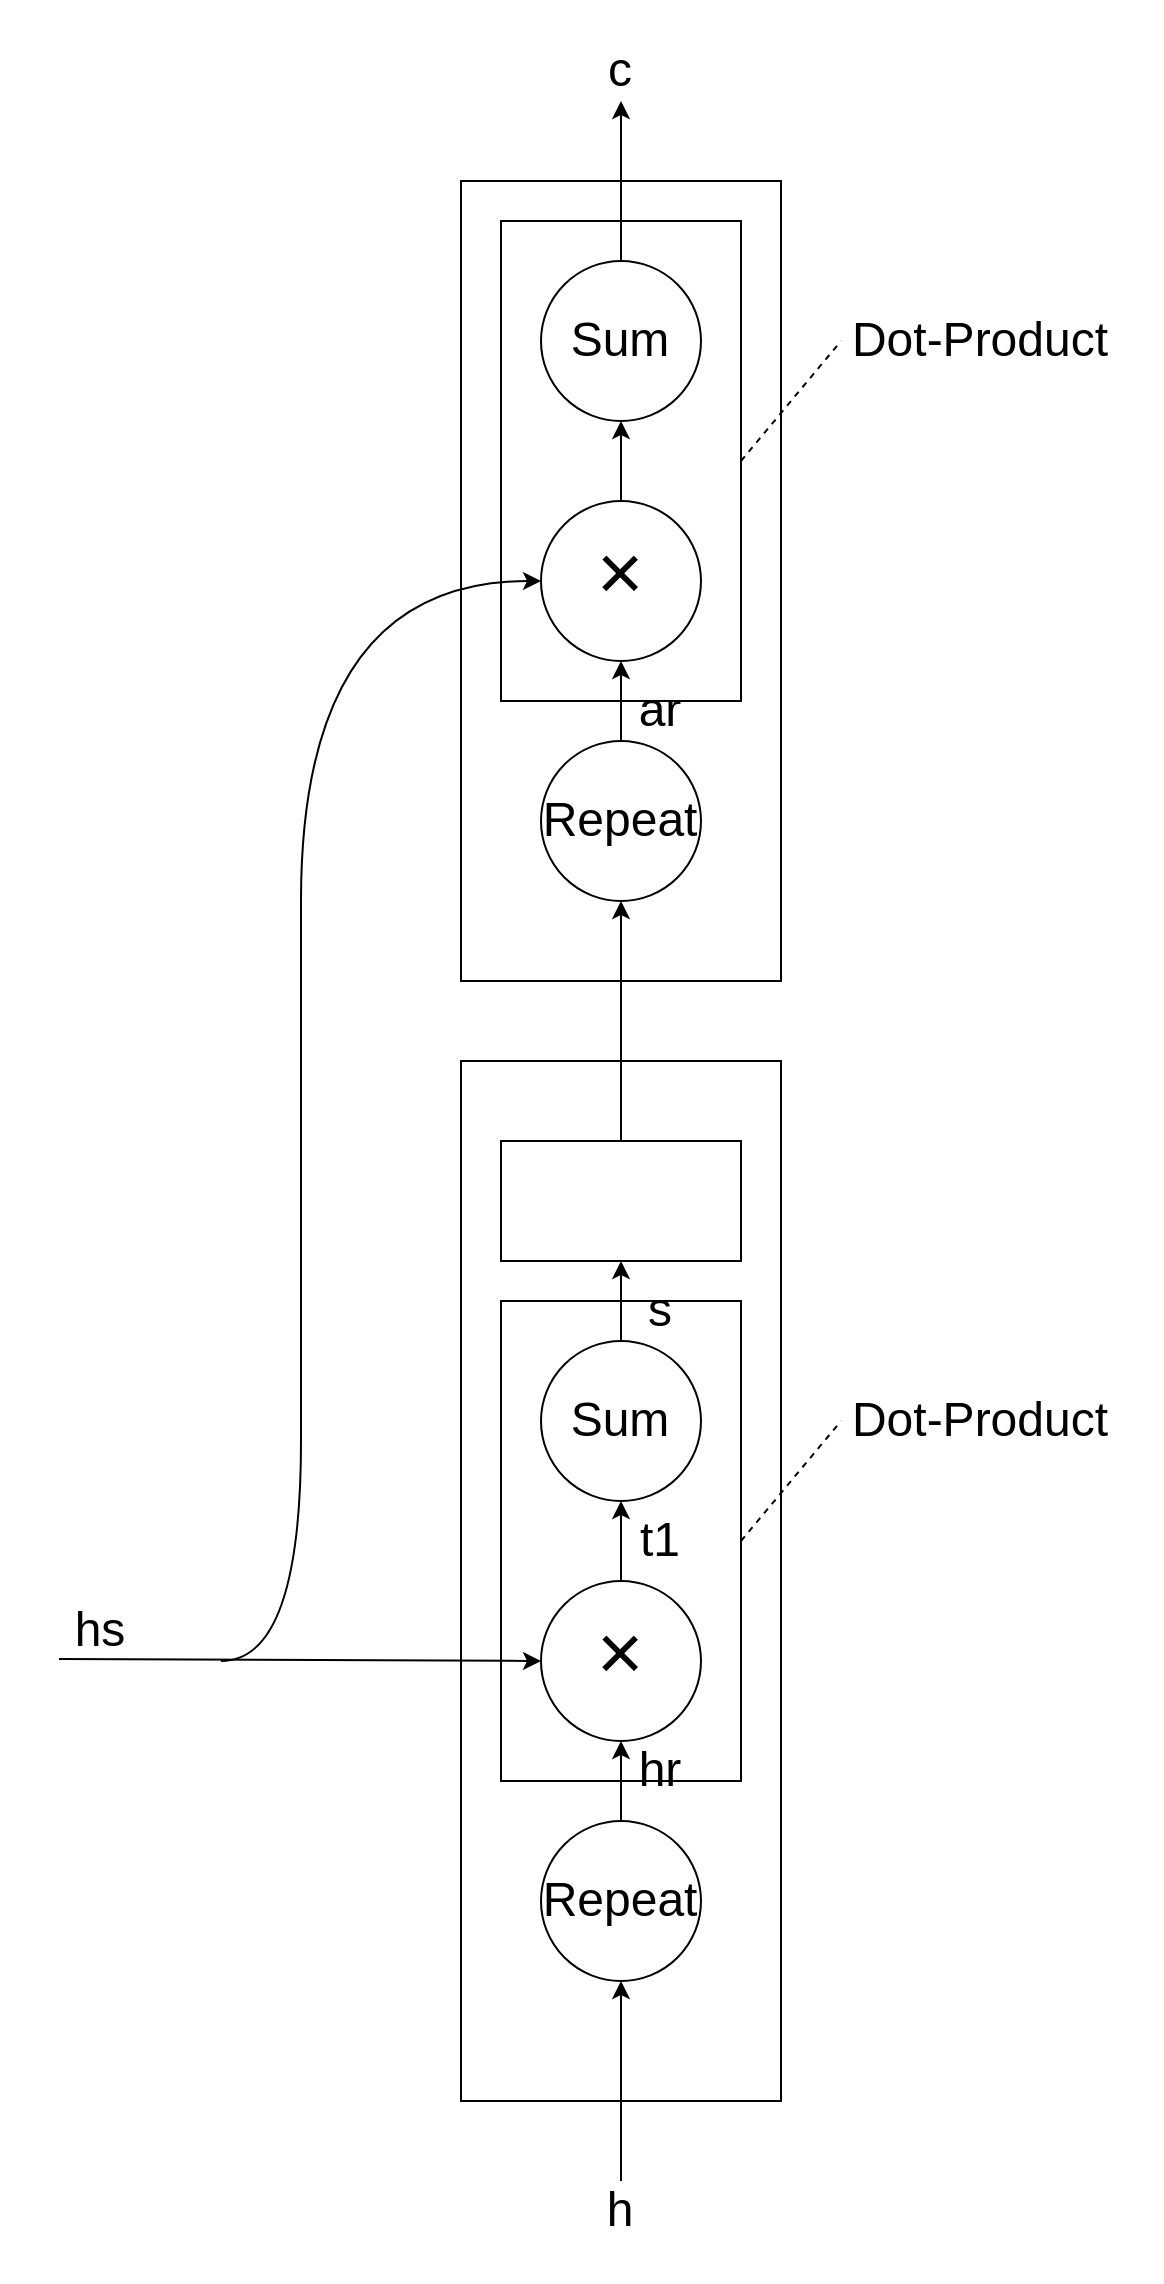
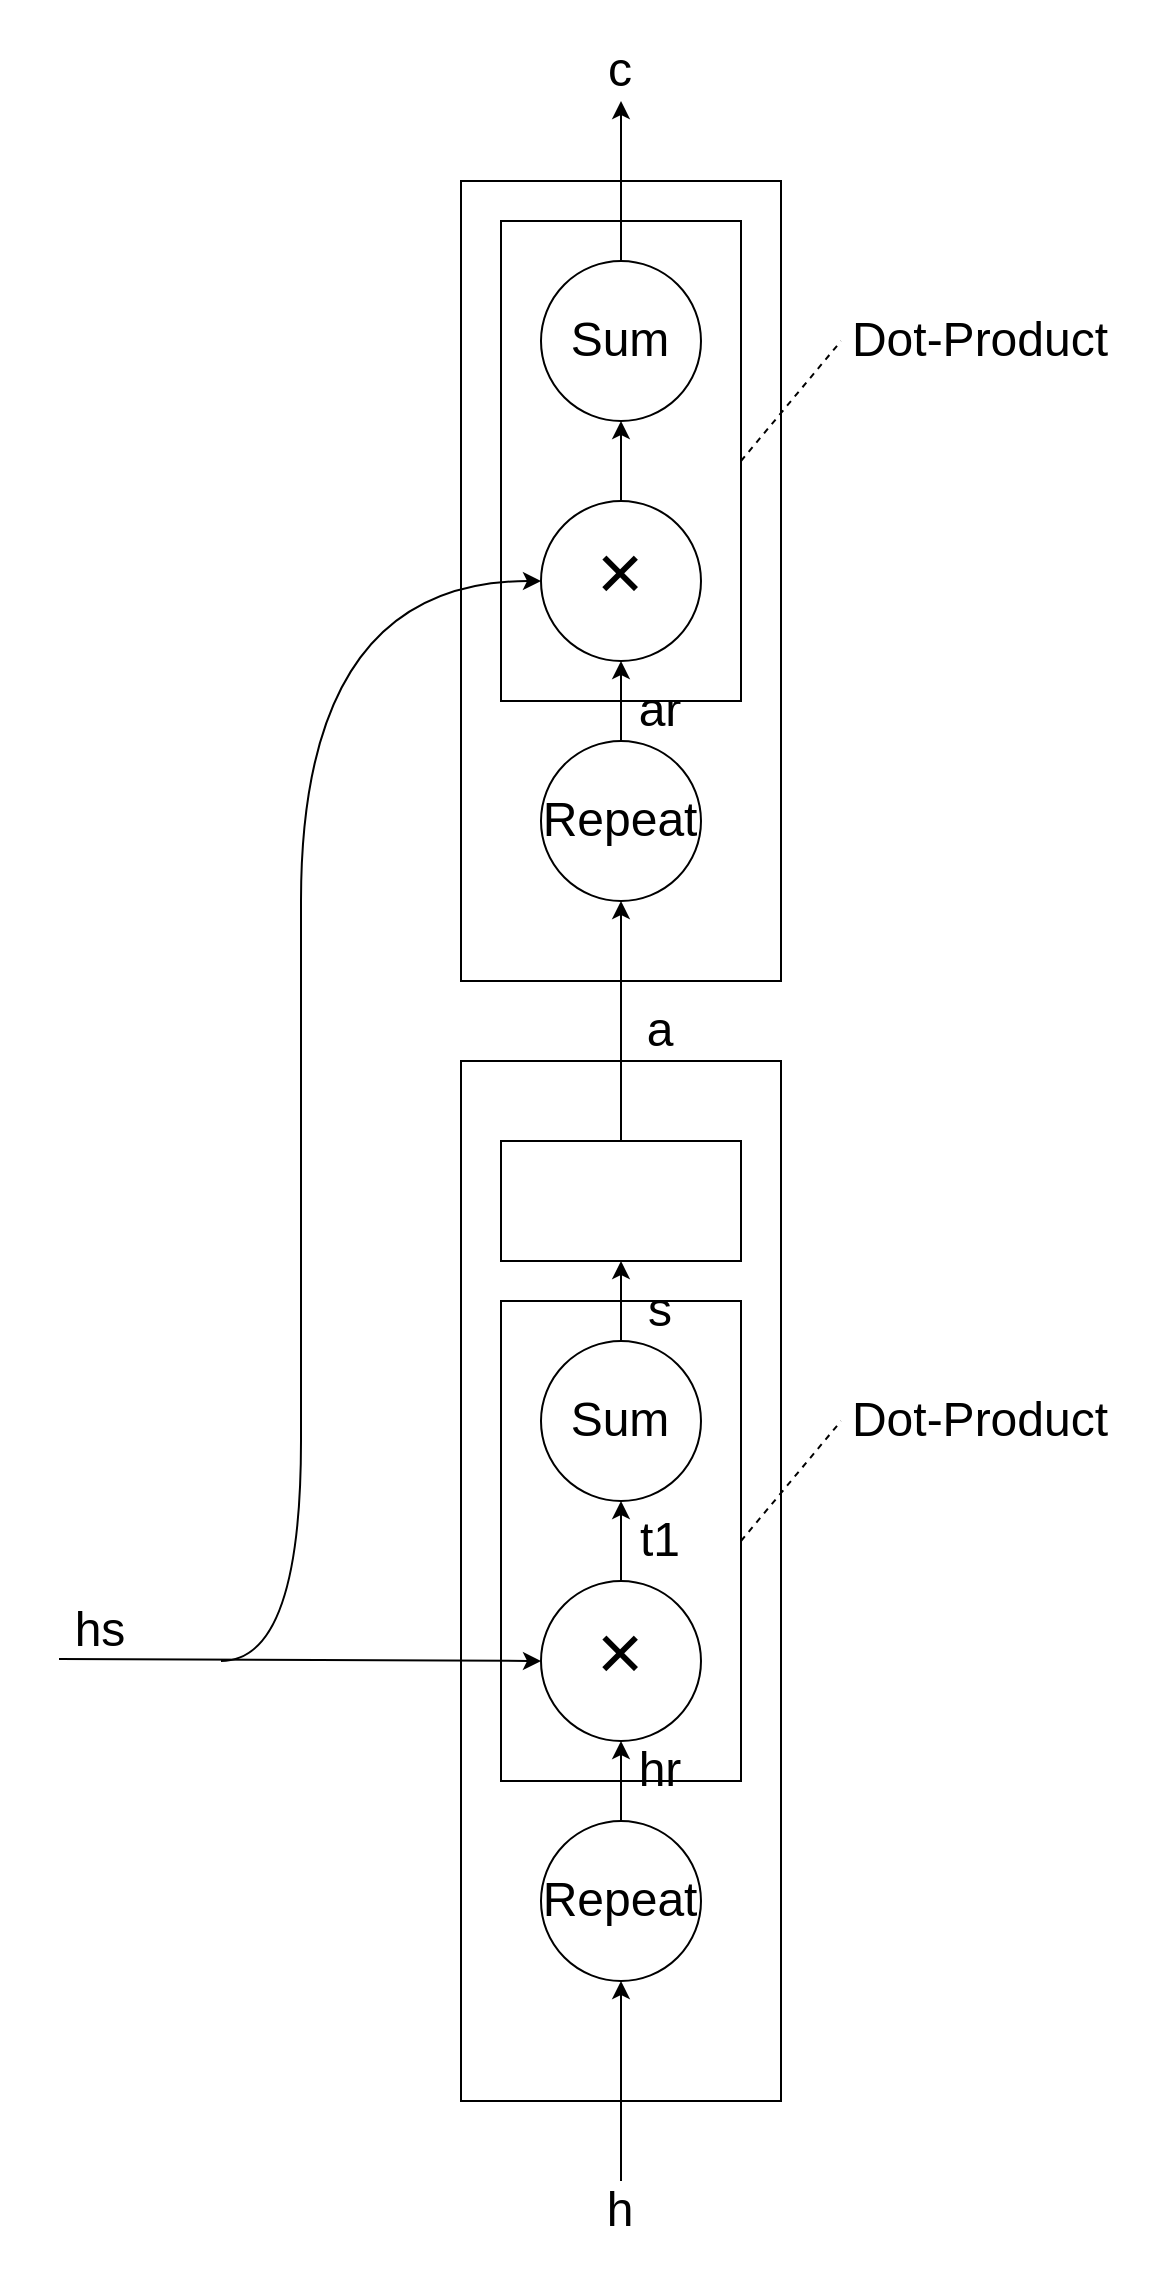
none -> (661, 1031)
